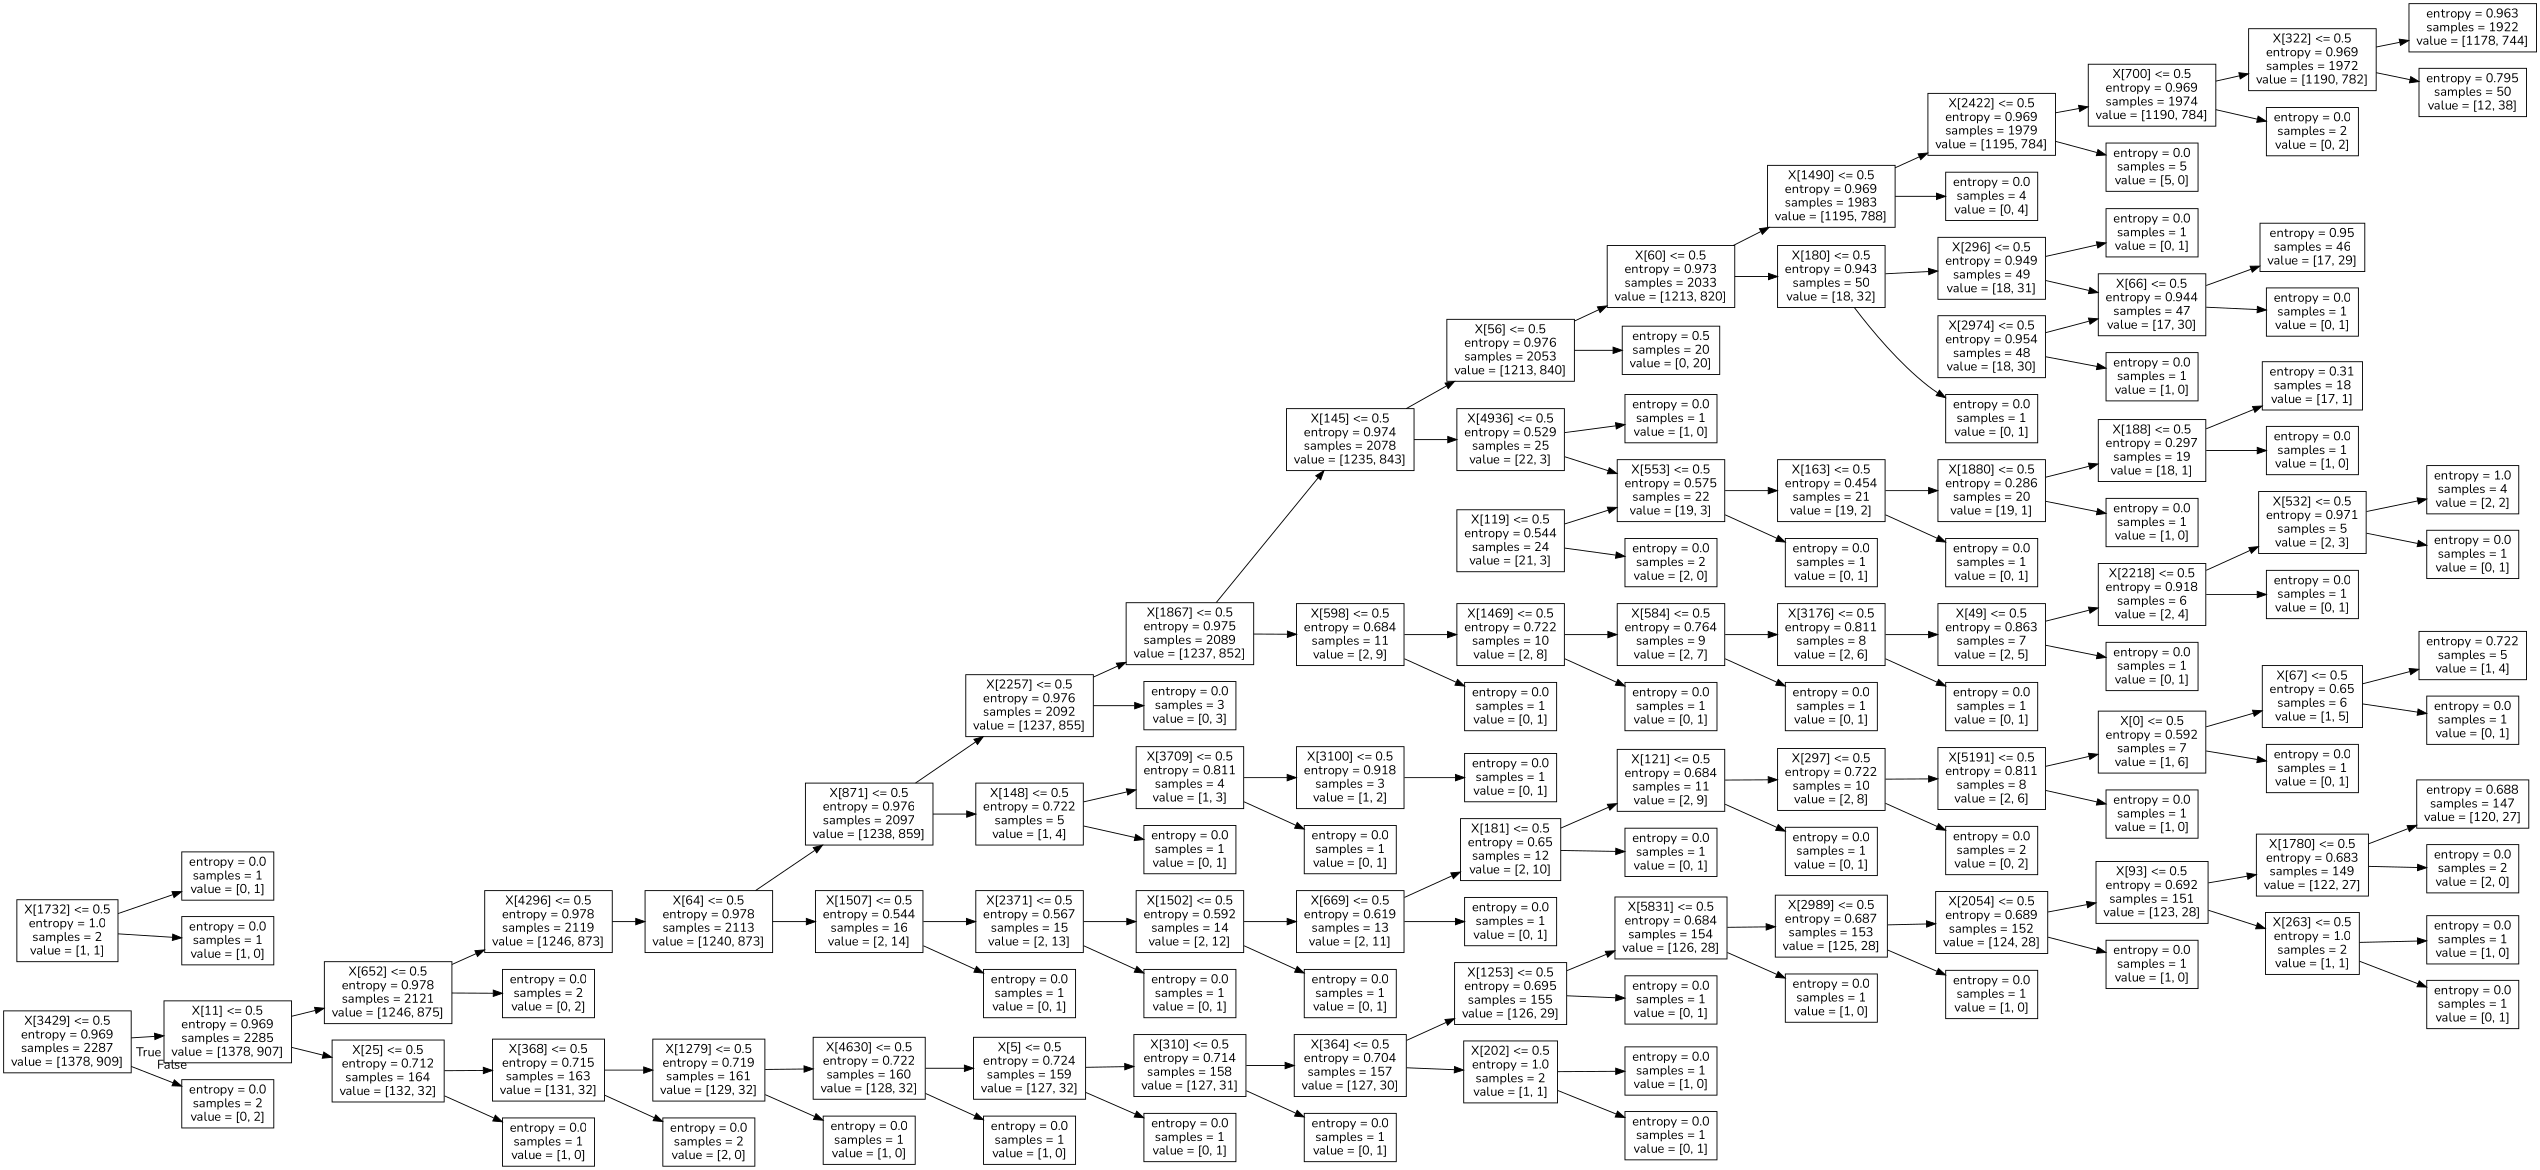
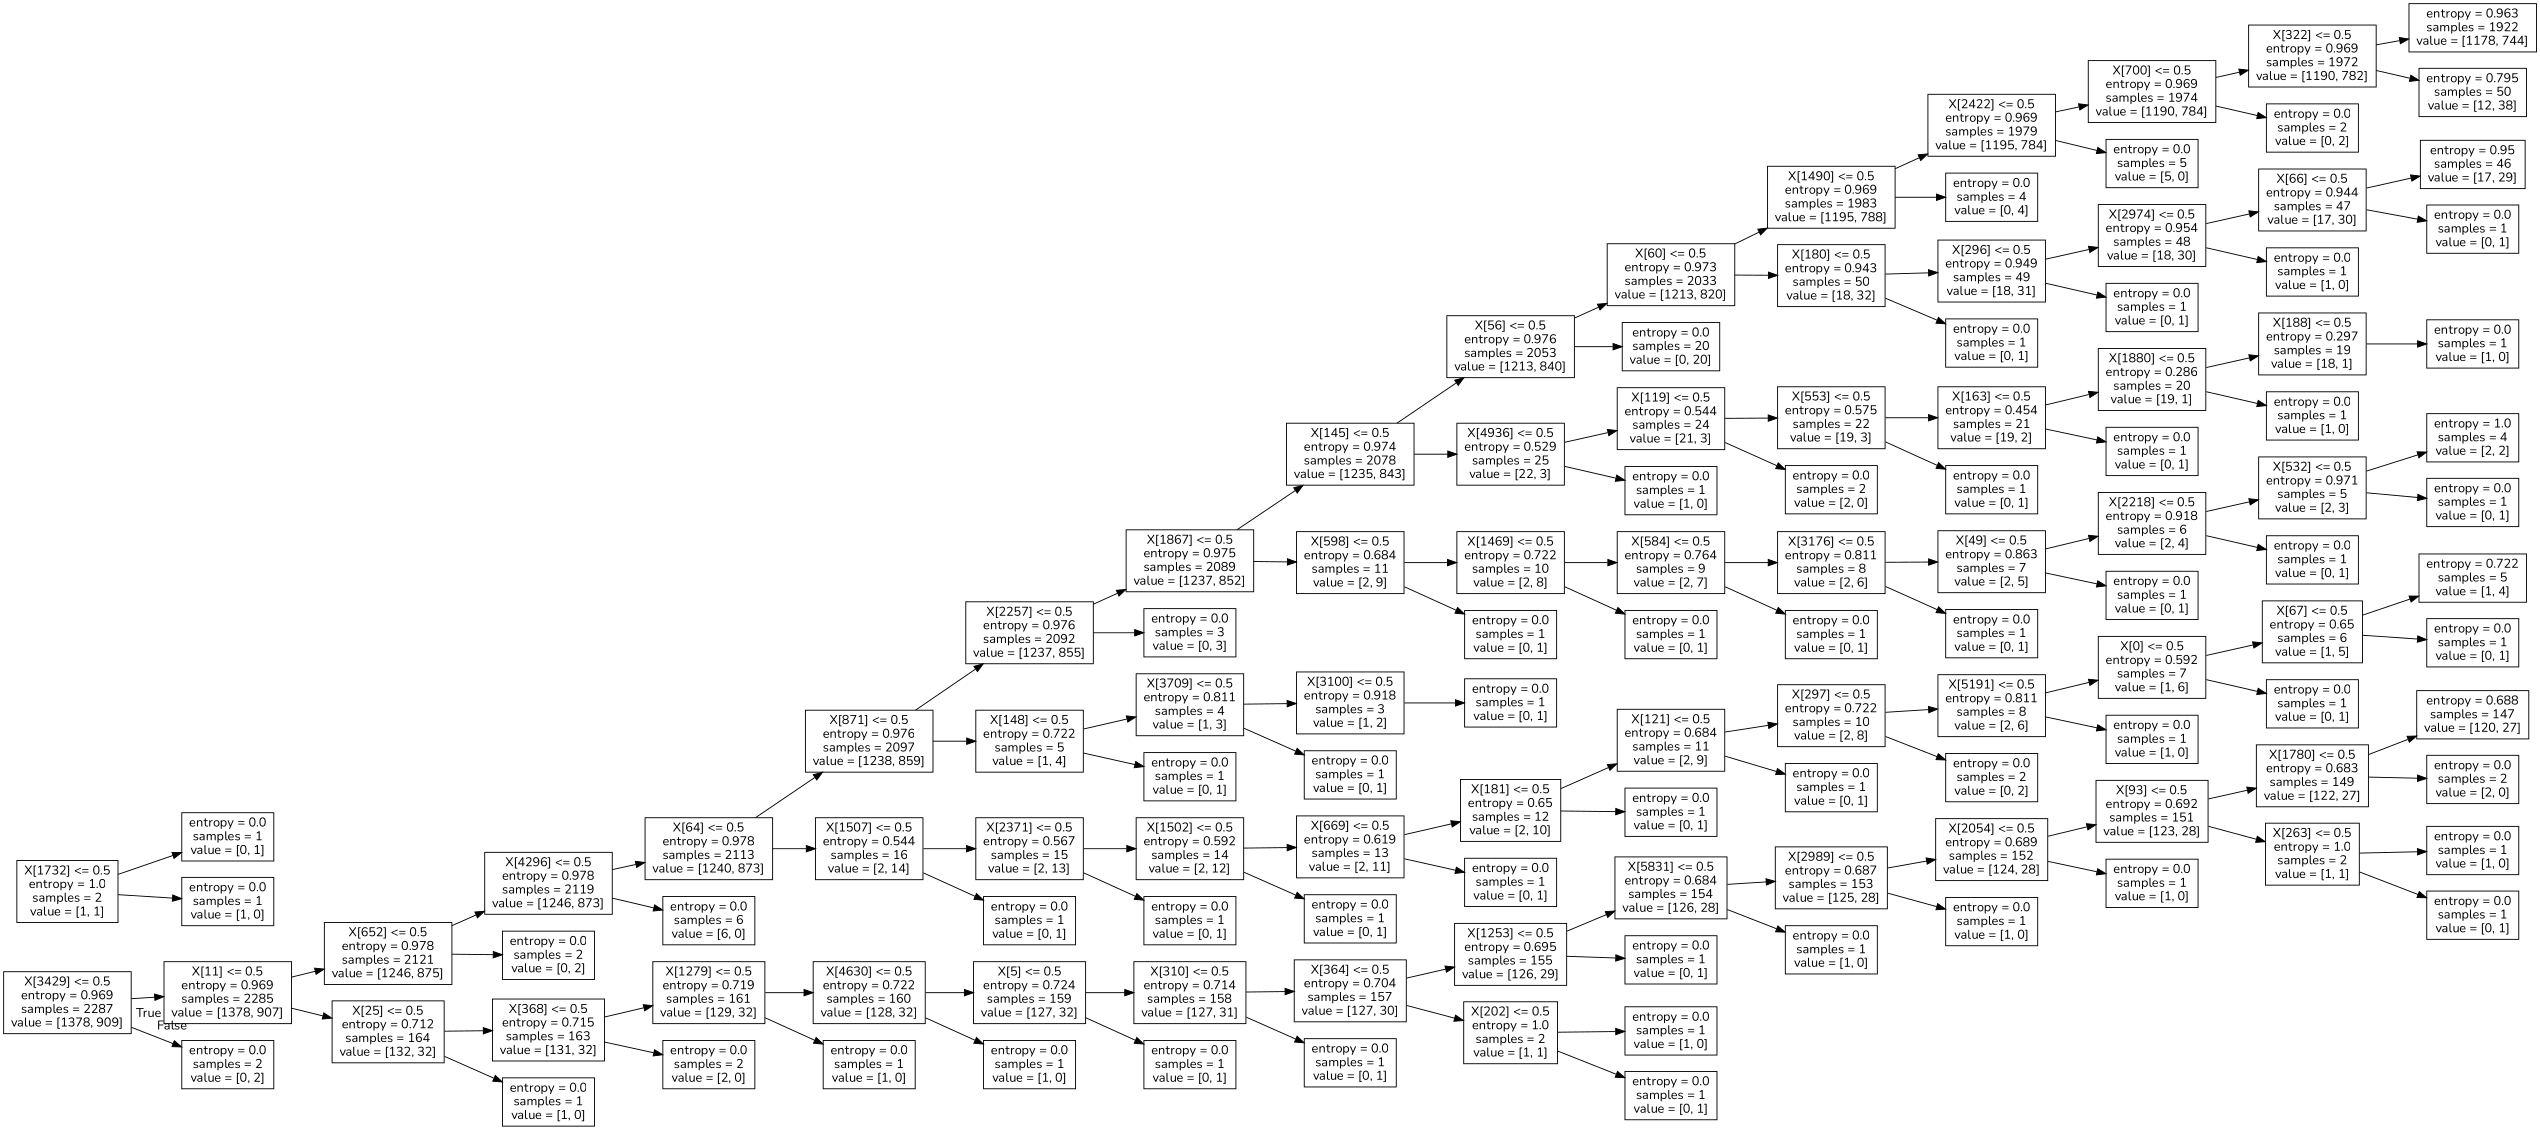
(2067, 285) -> (2067, 254)
(1671, 350) -> (1671, 347)
(2312, 386) -> none
(1586, 464) -> (1586, 437)
none -> (709, 921)
